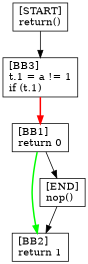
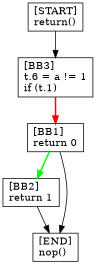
(40, 77) -> (56, 77)
(53, 216) -> (42, 216)
